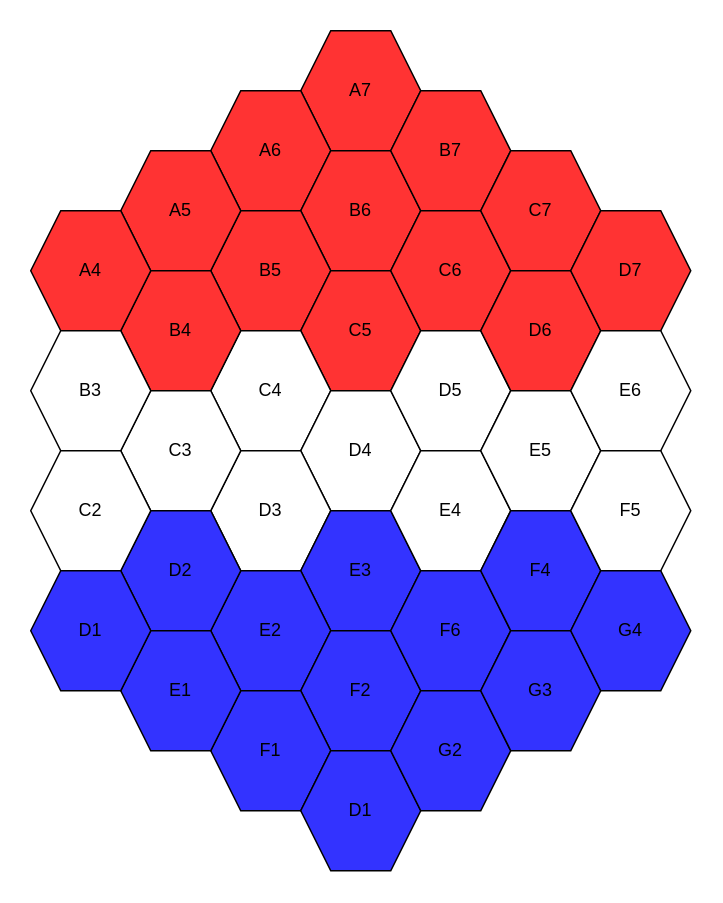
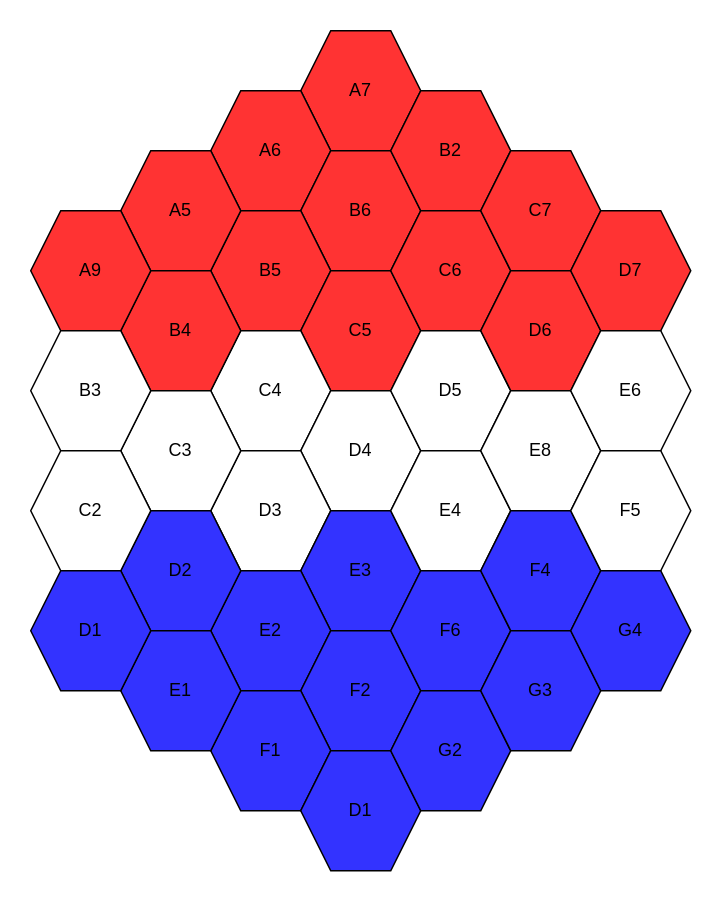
(451, 151) -> (451, 151)
(91, 271) -> (91, 271)
(541, 451) -> (541, 451)
